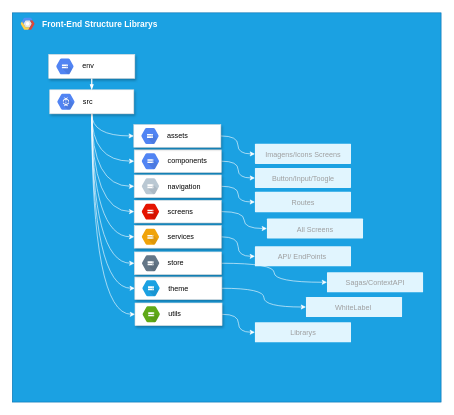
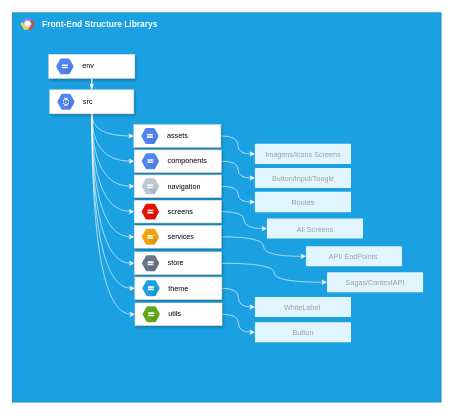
(303, 256) -> (354, 256)
(354, 307) -> (303, 307)
(303, 333) -> (303, 333)
